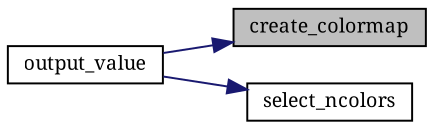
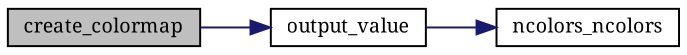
(188, 49) -> (225, 27)
(330, 102) -> (588, 27)
